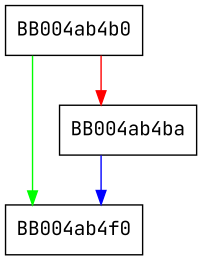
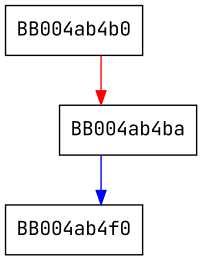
(33, 123) -> none
